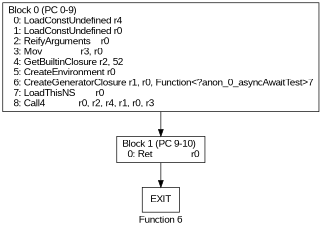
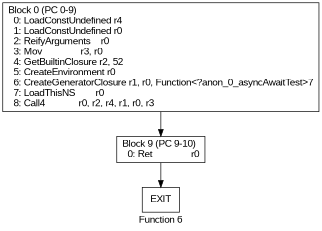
(161, 149) -> (161, 149)
